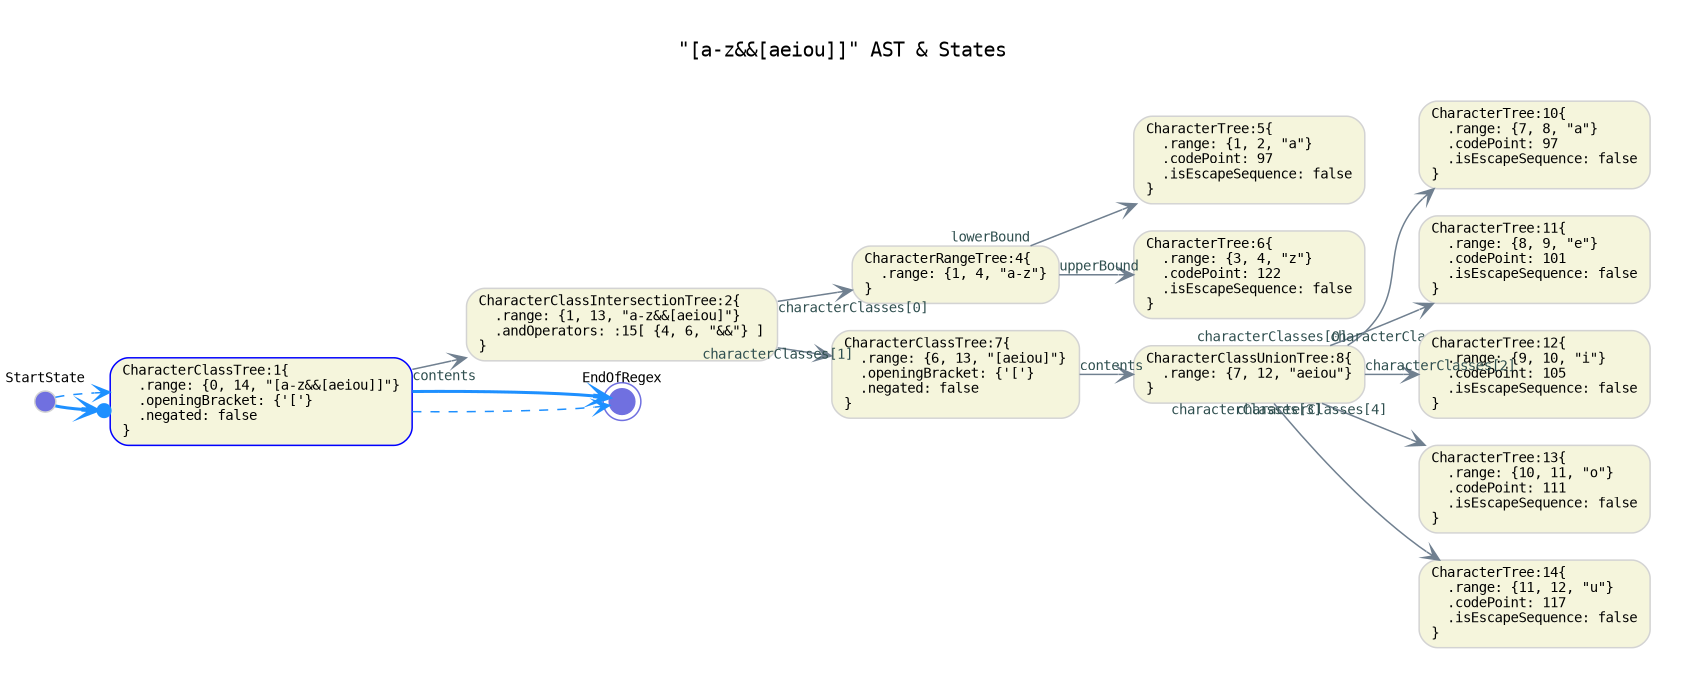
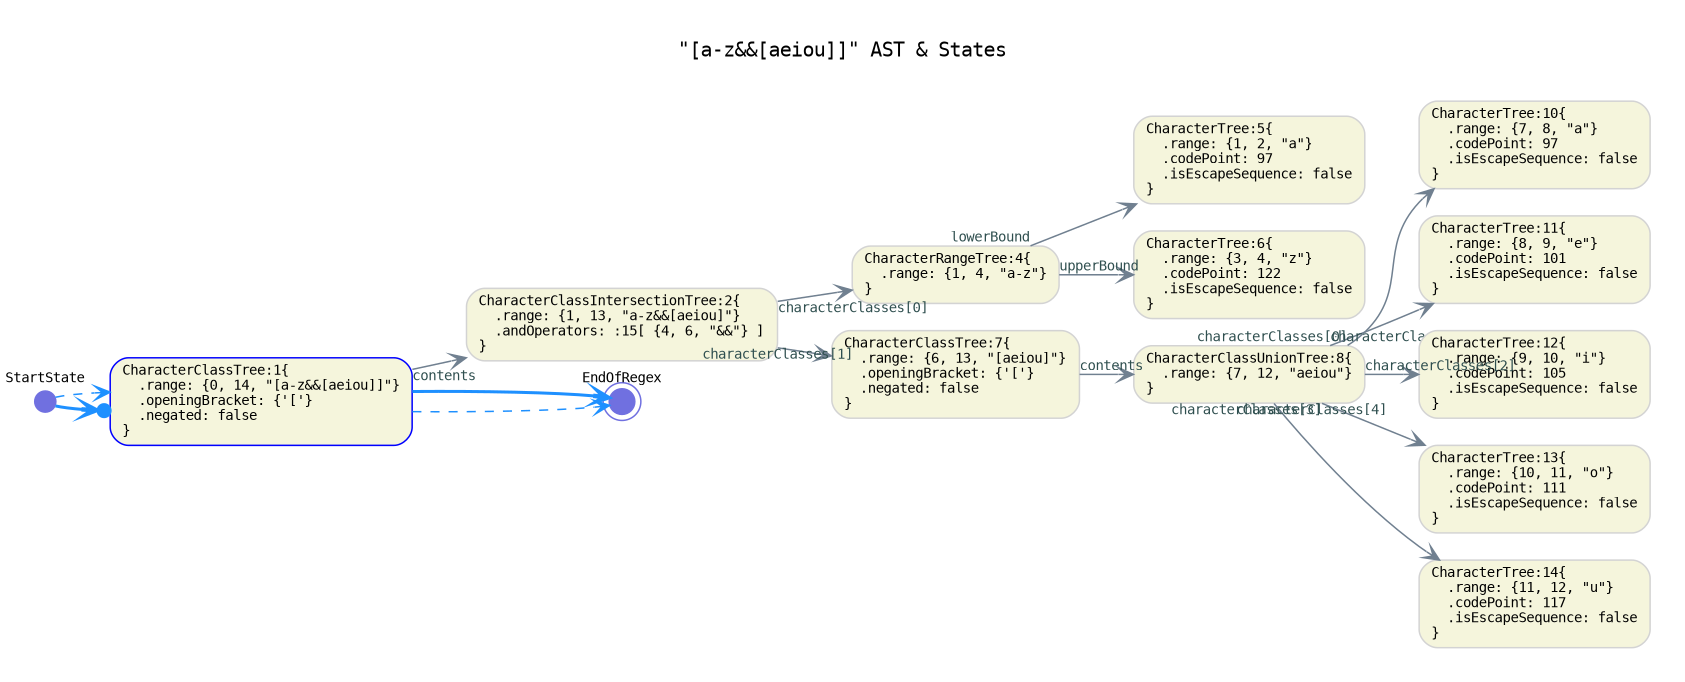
(45, 402) -> (45, 402)
